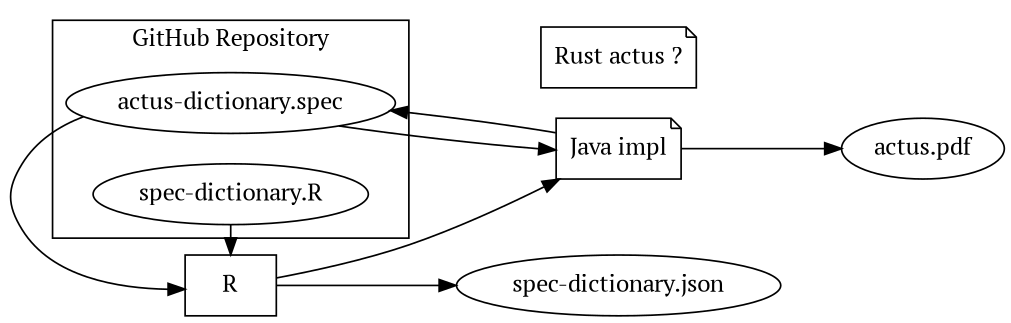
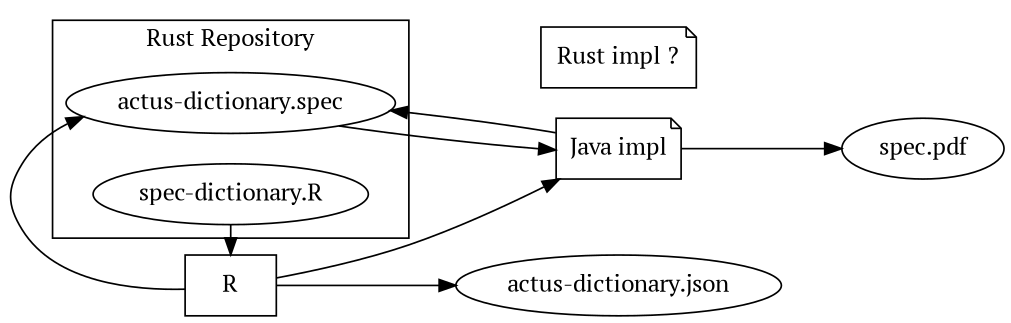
(231, 40) -> (231, 40)
(619, 57) -> (619, 57)
(923, 149) -> (923, 149)
(27, 235) -> (38, 249)
(619, 285) -> (619, 285)
